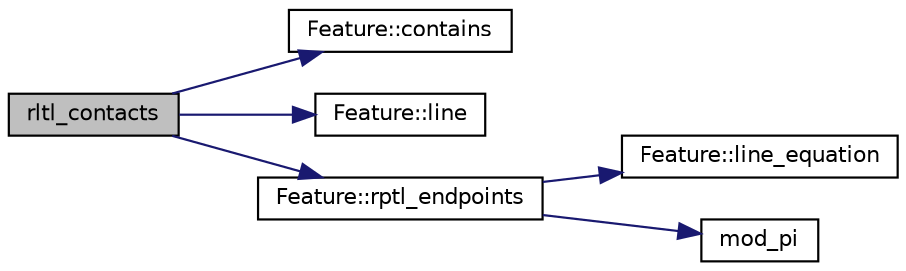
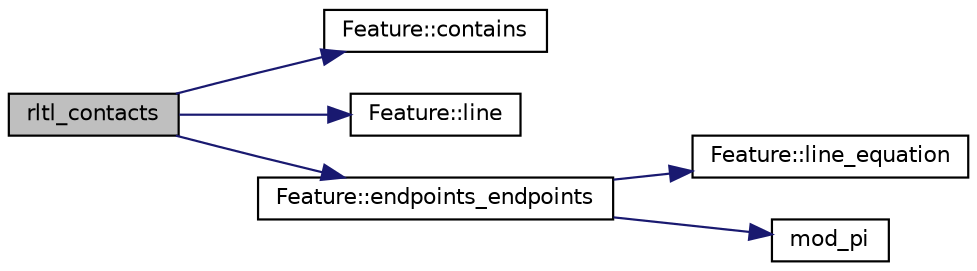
(400, 198) -> (436, 198)
